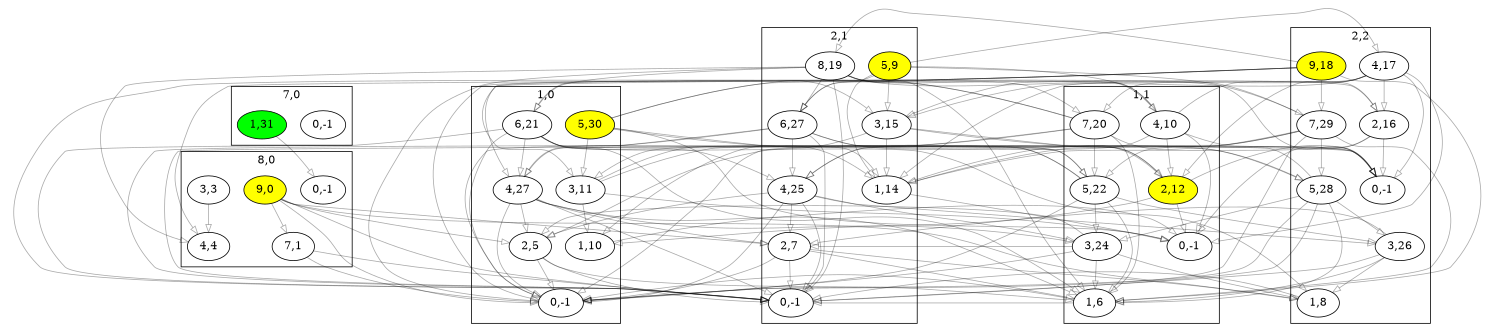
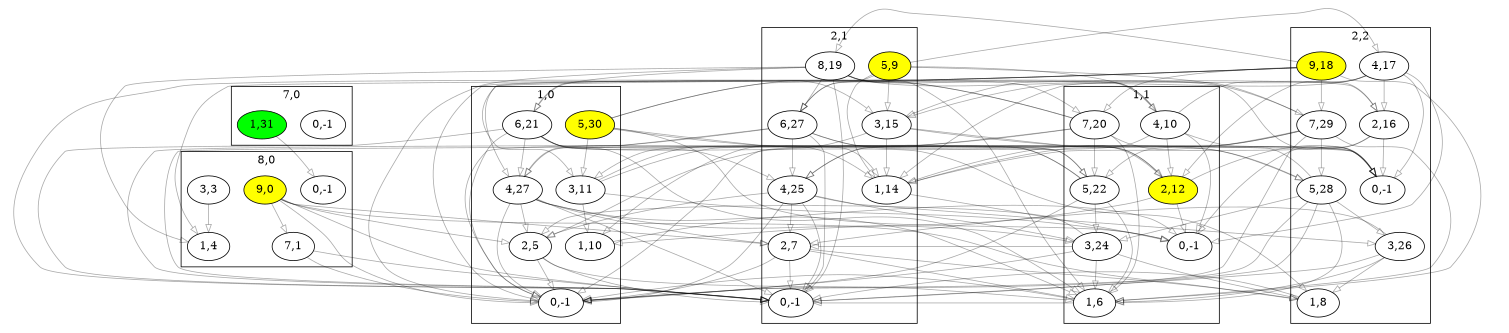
(1234, 82) -> (1199, 74)
(1242, 222) -> none
(209, 246) -> (209, 246)
